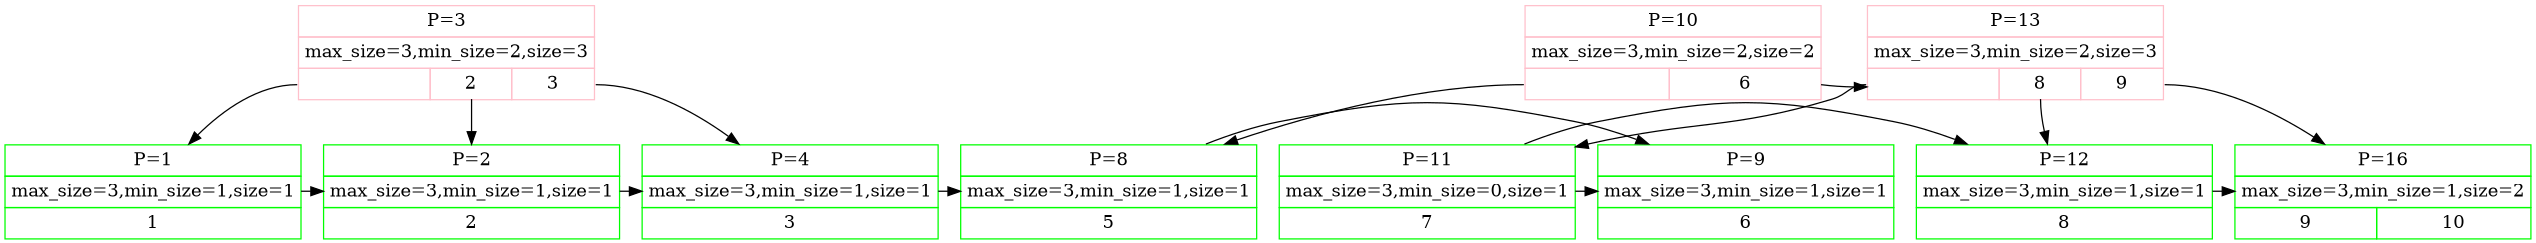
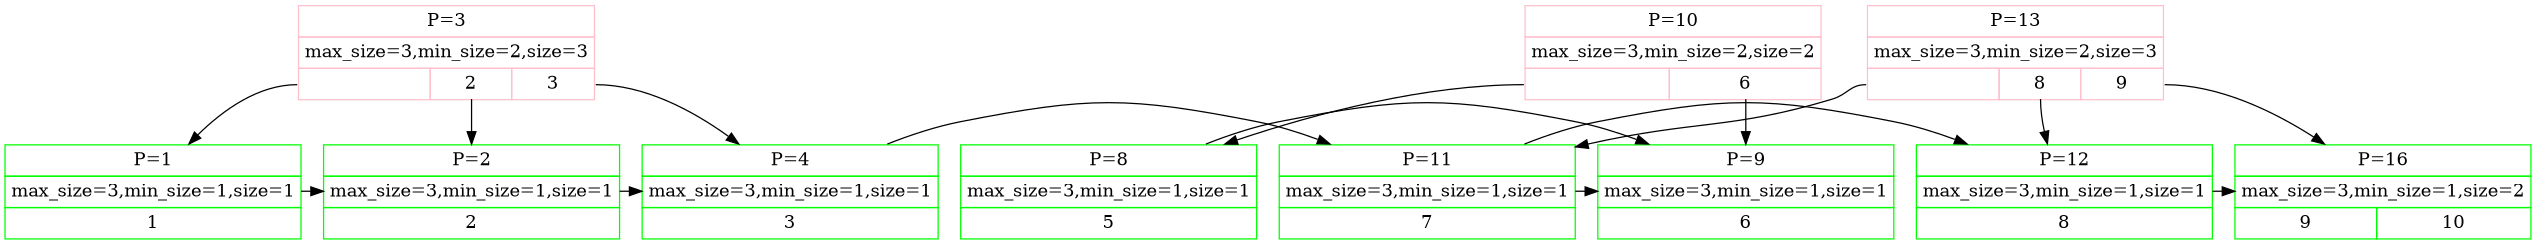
(1838, 86) -> (1746, 111)
(943, 191) -> (1102, 103)
(1427, 191) -> (1427, 191)
